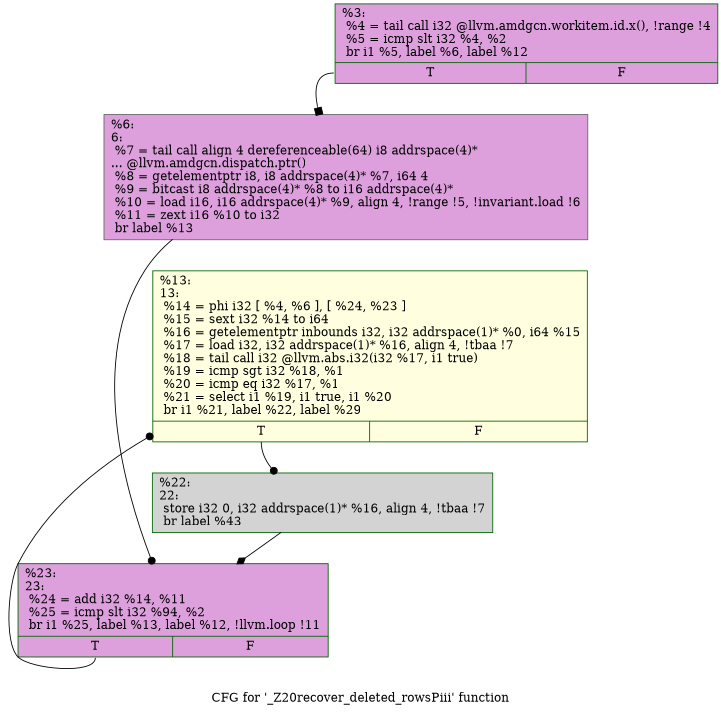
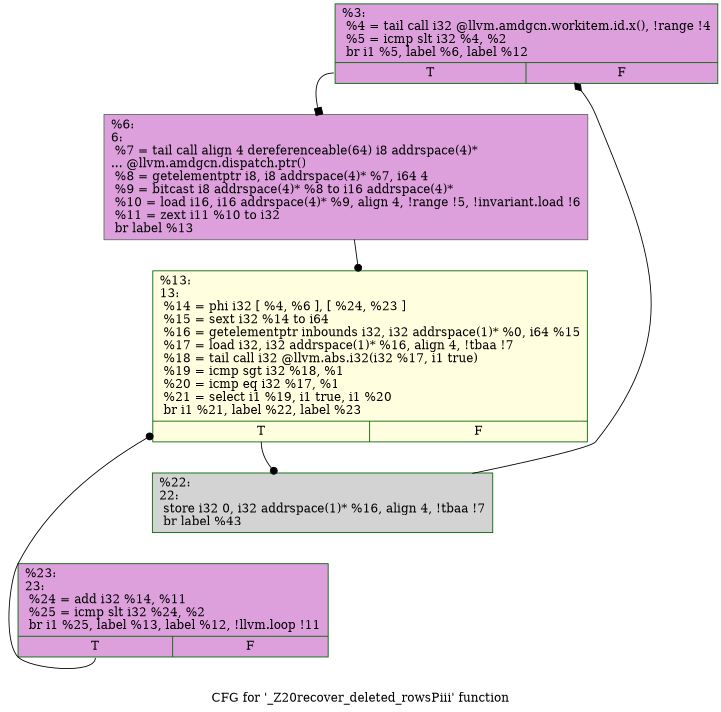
(196, 216) -> (196, 216)
(115, 393) -> (356, 252)
(261, 410) -> (261, 410)
(263, 545) -> (649, 330)
(115, 612) -> (115, 612)
